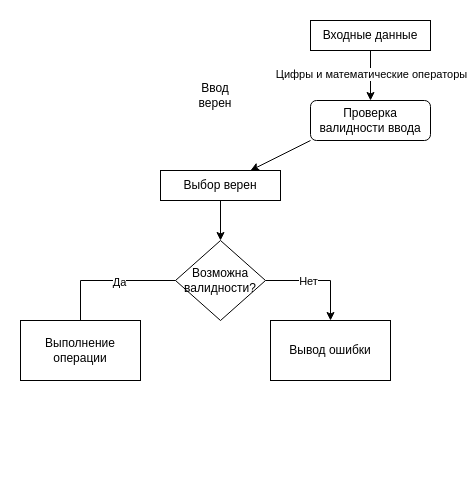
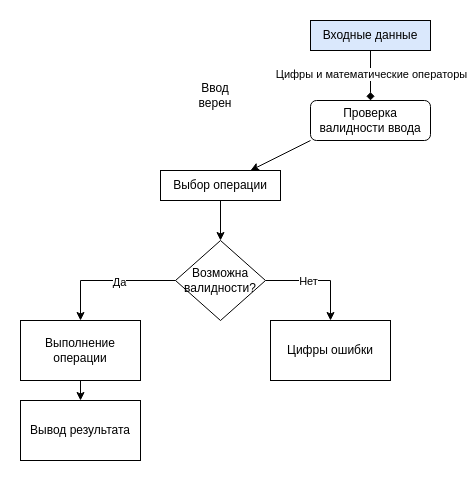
(371, 36) -> (371, 36)
(371, 92) -> (371, 92)
(221, 186) -> (221, 186)
(81, 315) -> (81, 312)
(331, 351) -> (331, 351)
none -> (81, 387)
none -> (81, 431)
